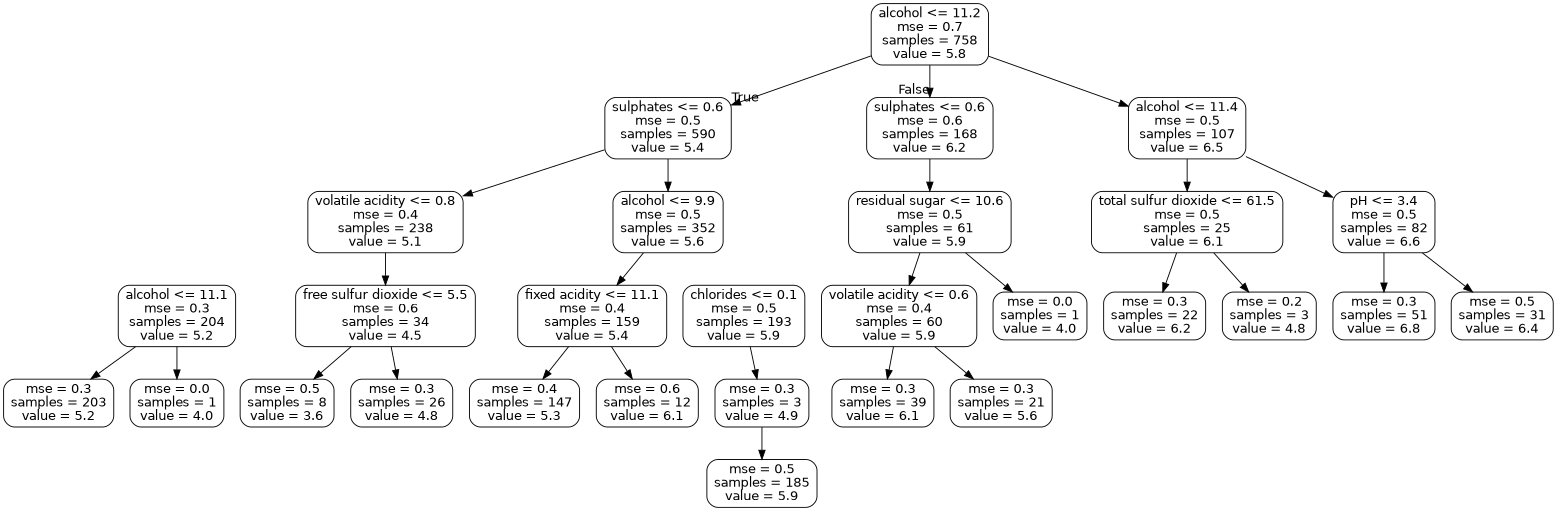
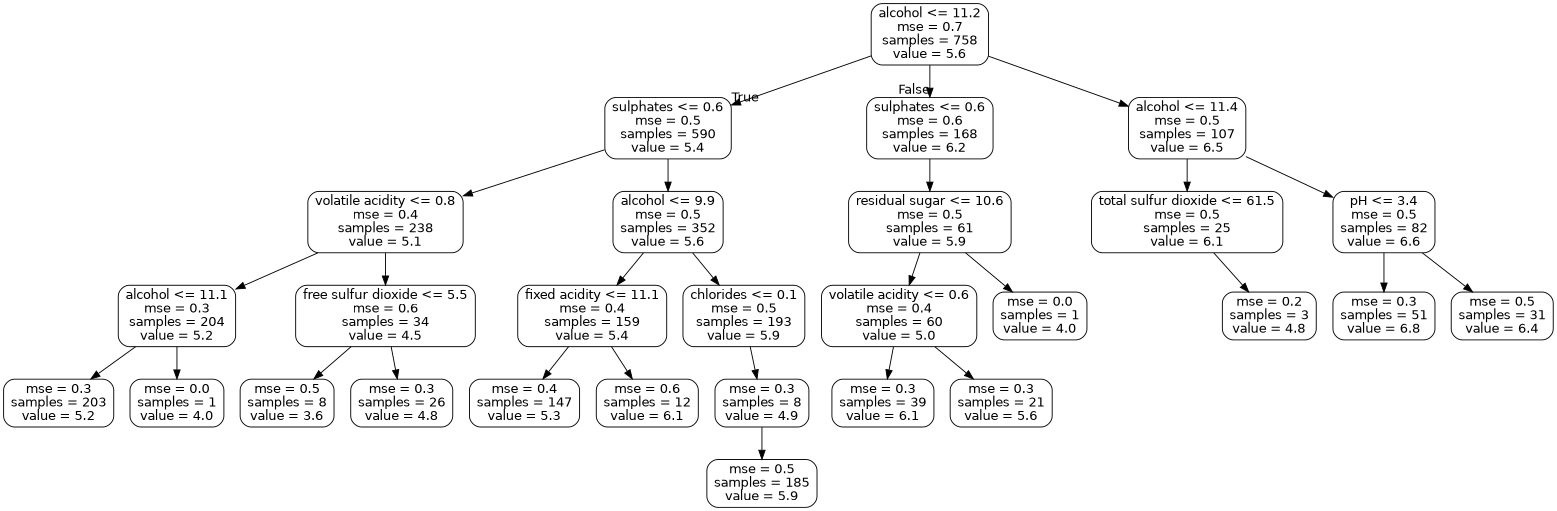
(930, 34) -> (930, 34)
none -> (703, 265)
none -> (281, 269)
(899, 316) -> (899, 316)
(1155, 316) -> none
(762, 403) -> (762, 403)
